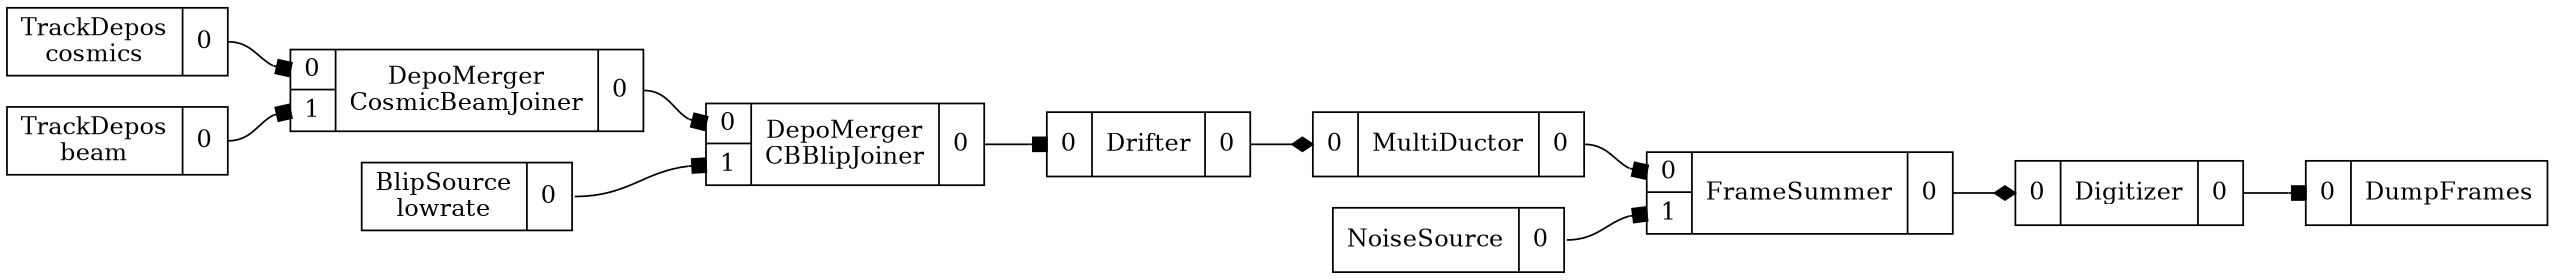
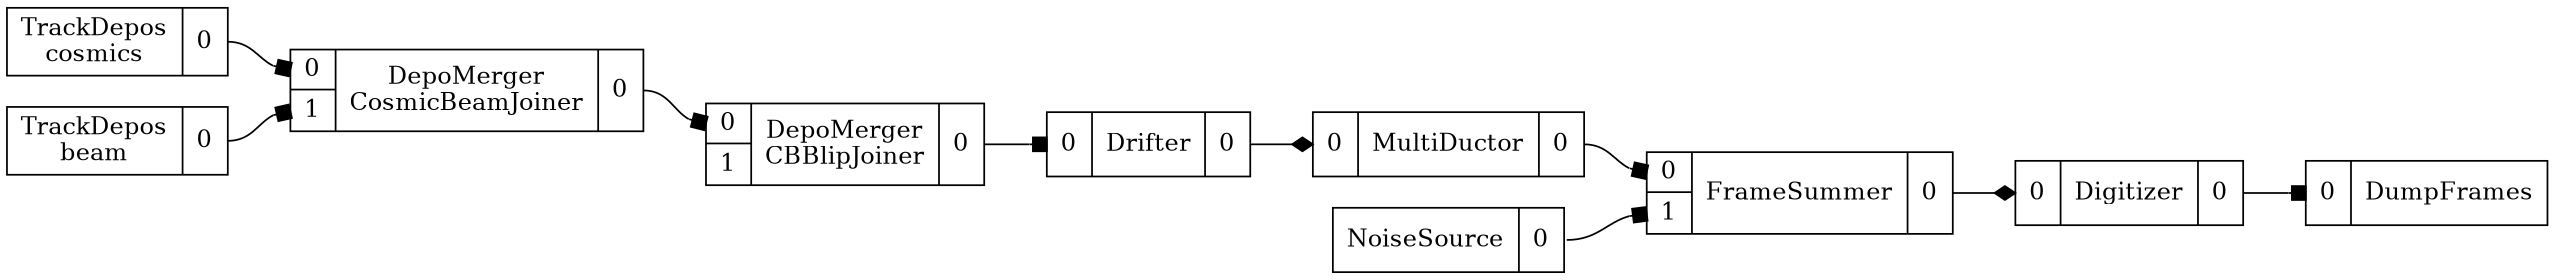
(467, 196) -> none
